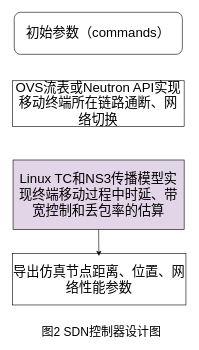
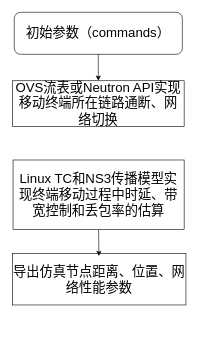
none -> (98, 75)
(98, 195) -> (98, 195)
(101, 331) -> none
